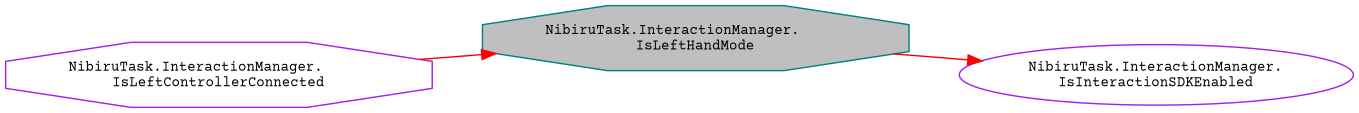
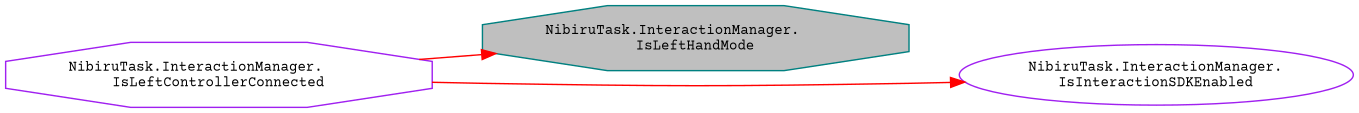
(930, 57) -> (691, 86)
